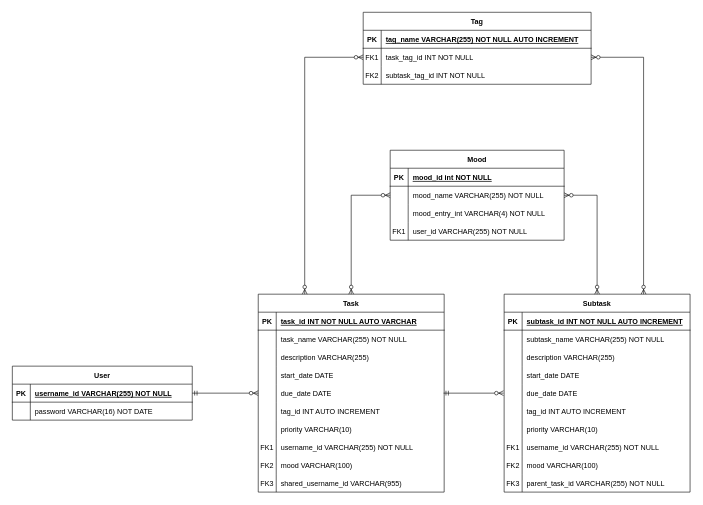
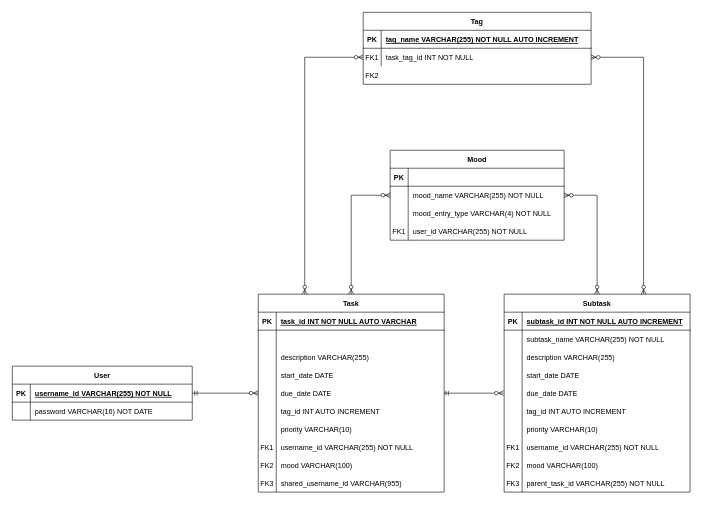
(486, 75) -> none
(486, 177) -> none
(478, 214) -> (481, 214)
(360, 339) -> none
